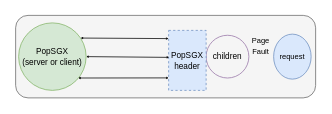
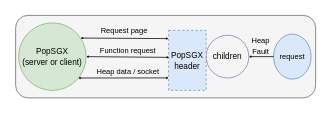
none -> (124, 30)
(261, 45) -> (261, 45)
none -> (128, 50)
none -> (262, 57)
none -> (128, 71)
